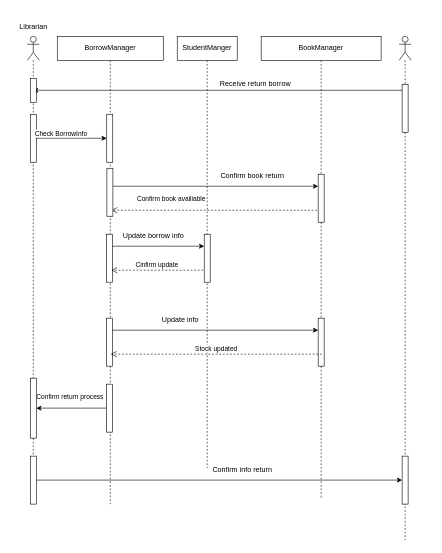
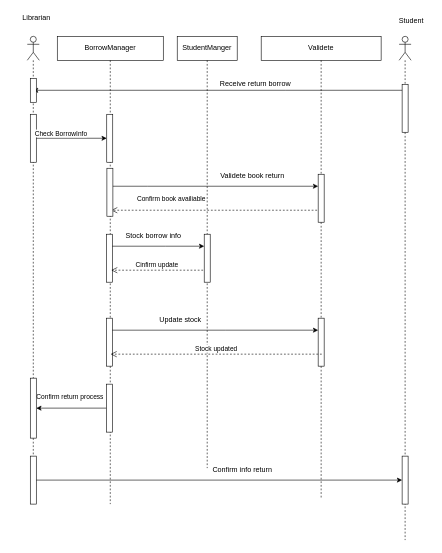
none -> (411, 21)
(33, 27) -> (36, 18)
(321, 48) -> (321, 48)
(253, 176) -> (253, 176)
(154, 236) -> (154, 236)
(181, 320) -> (181, 320)
